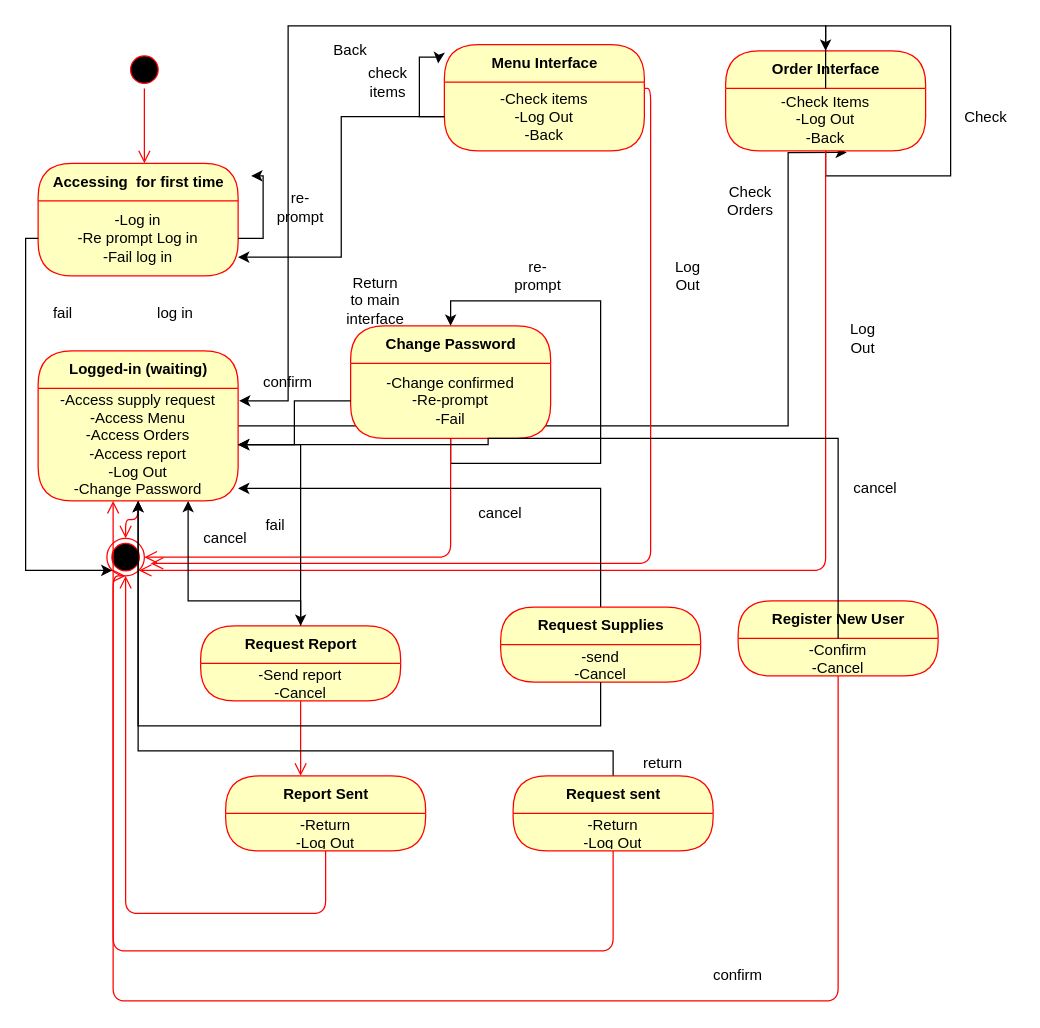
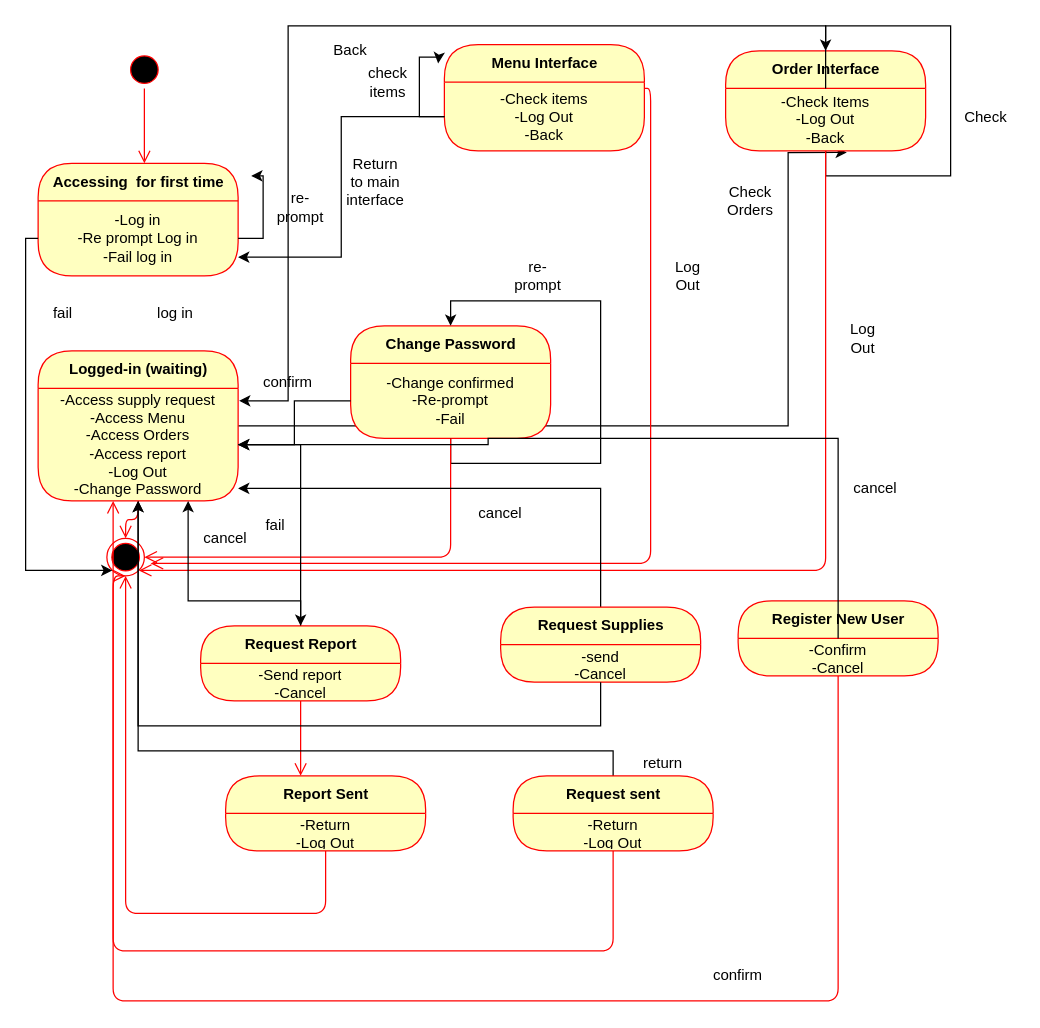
(376, 301) -> (376, 182)
